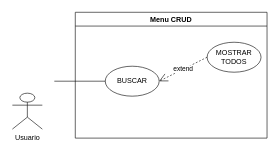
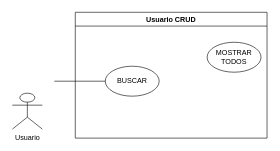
(171, 20) -> (171, 20)
(184, 69) -> none
